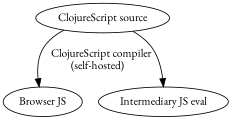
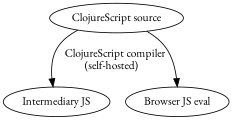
(43, 102) -> (57, 102)
(163, 102) -> (177, 102)
